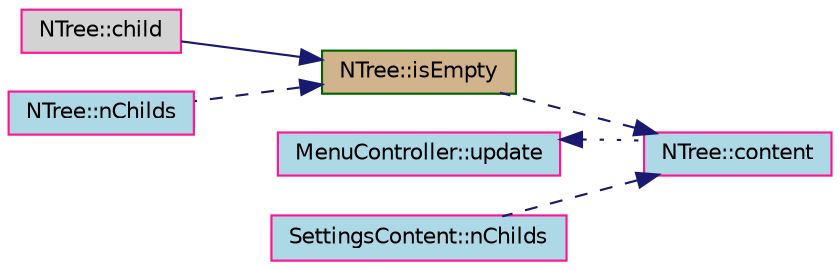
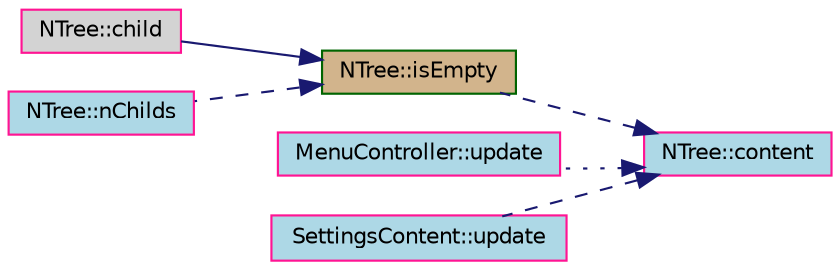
(613, 140) -> (591, 169)
(419, 238) -> (419, 238)
